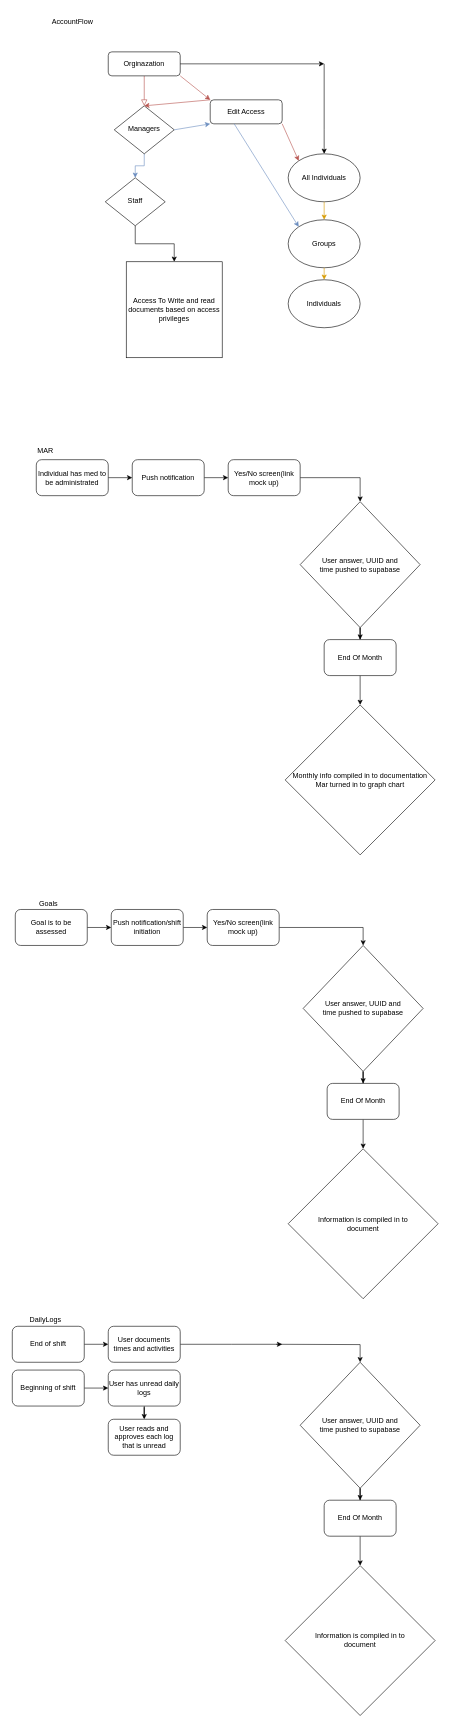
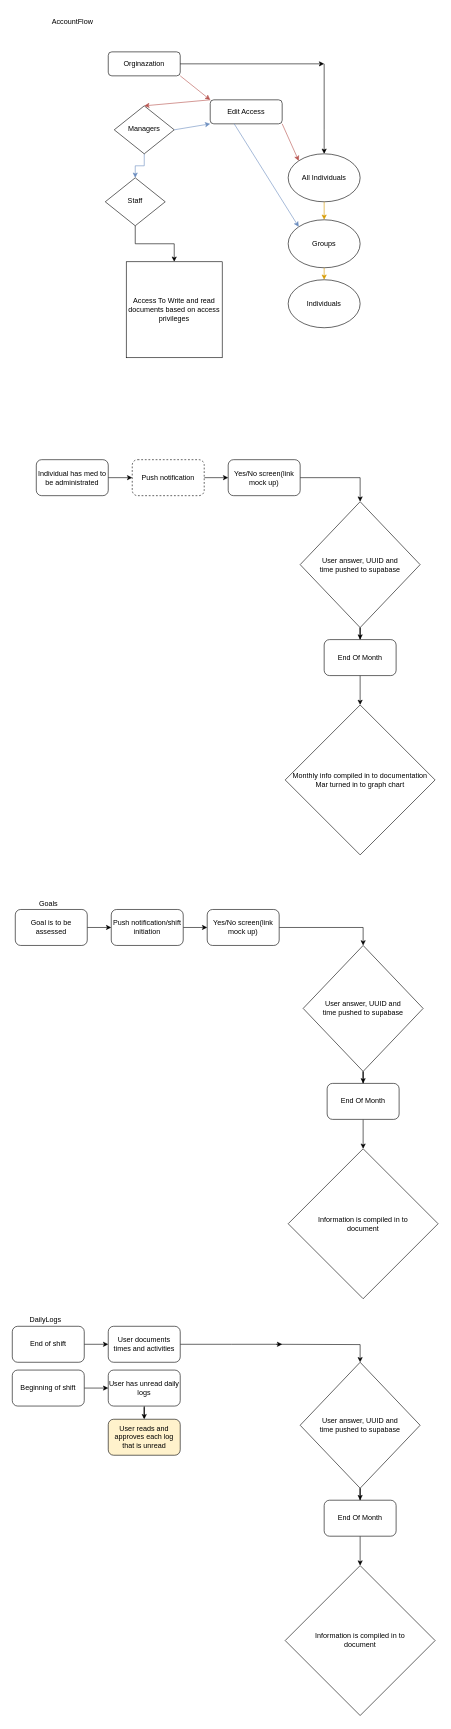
(144, 87) -> none
(45, 450) -> none
(168, 477) -> (168, 477)
(144, 1437) -> (144, 1437)
